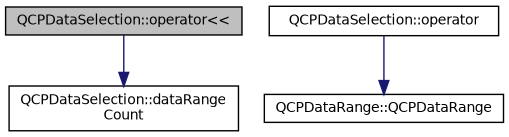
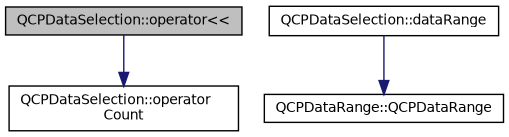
(384, 21) -> (384, 21)
(124, 108) -> (124, 108)
